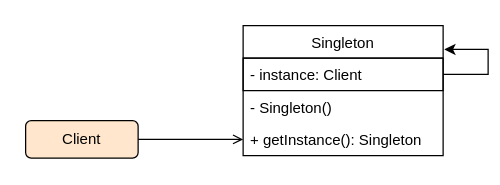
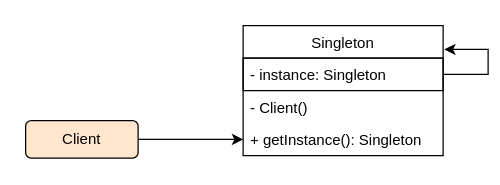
(314, 75) -> (327, 75)
(299, 108) -> (286, 108)
(235, 139) -> (233, 139)
